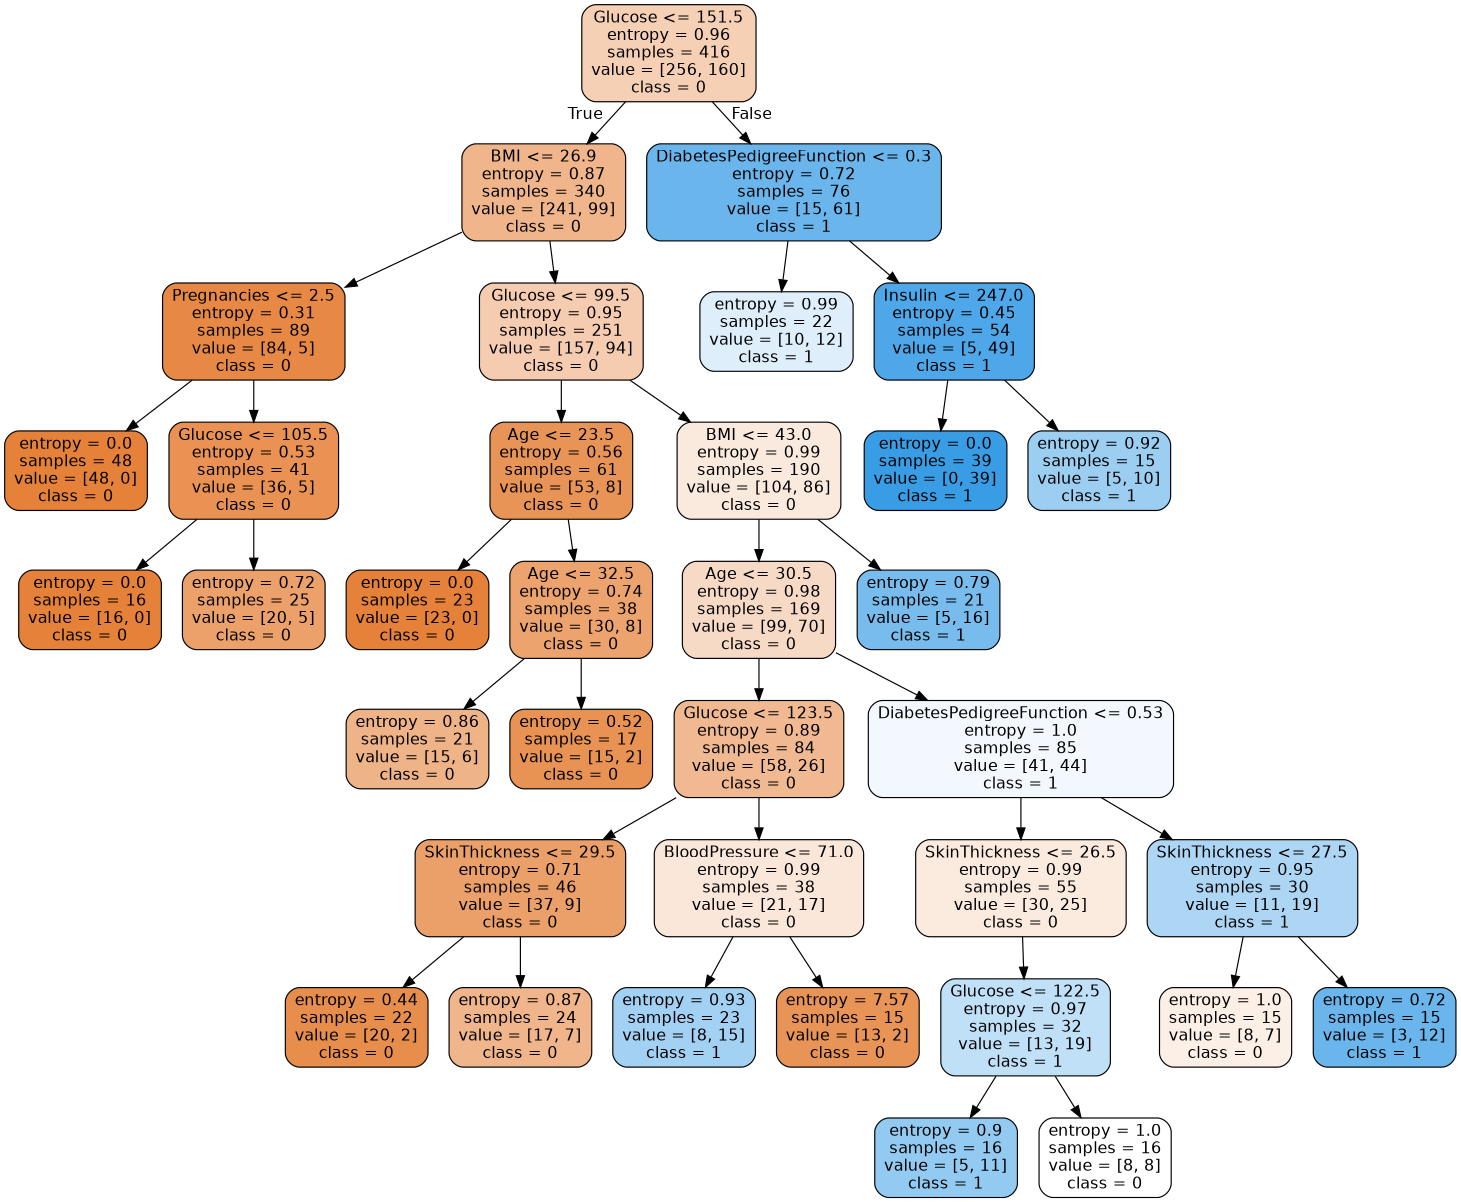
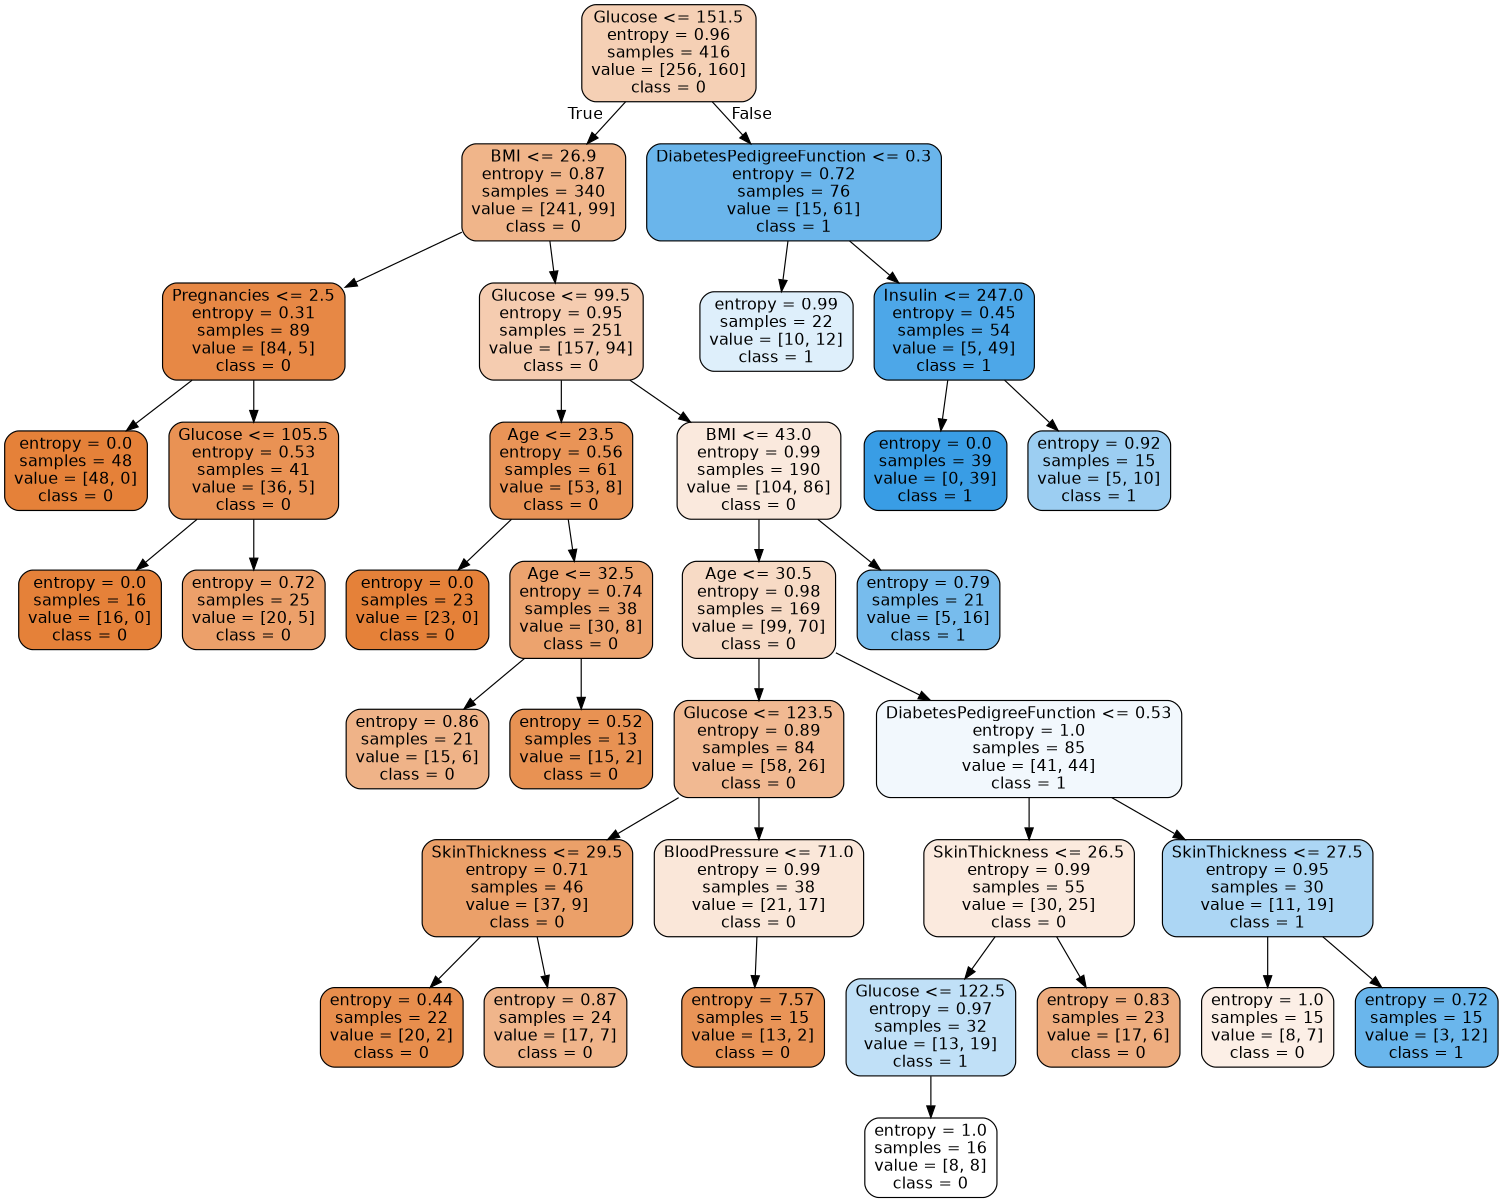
(581, 749) -> (581, 749)
(684, 1027) -> none
none -> (1109, 1027)
(946, 1158) -> none
